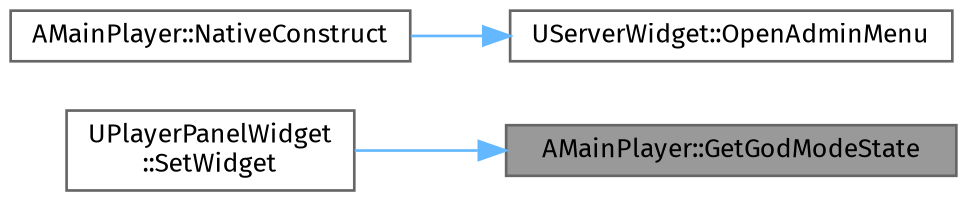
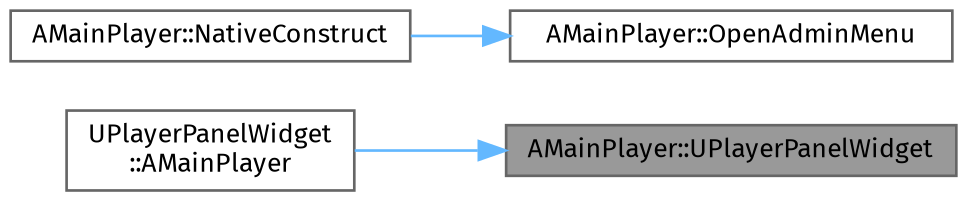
(731, 36) -> (731, 36)
(210, 151) -> (210, 151)
(731, 151) -> (731, 151)
